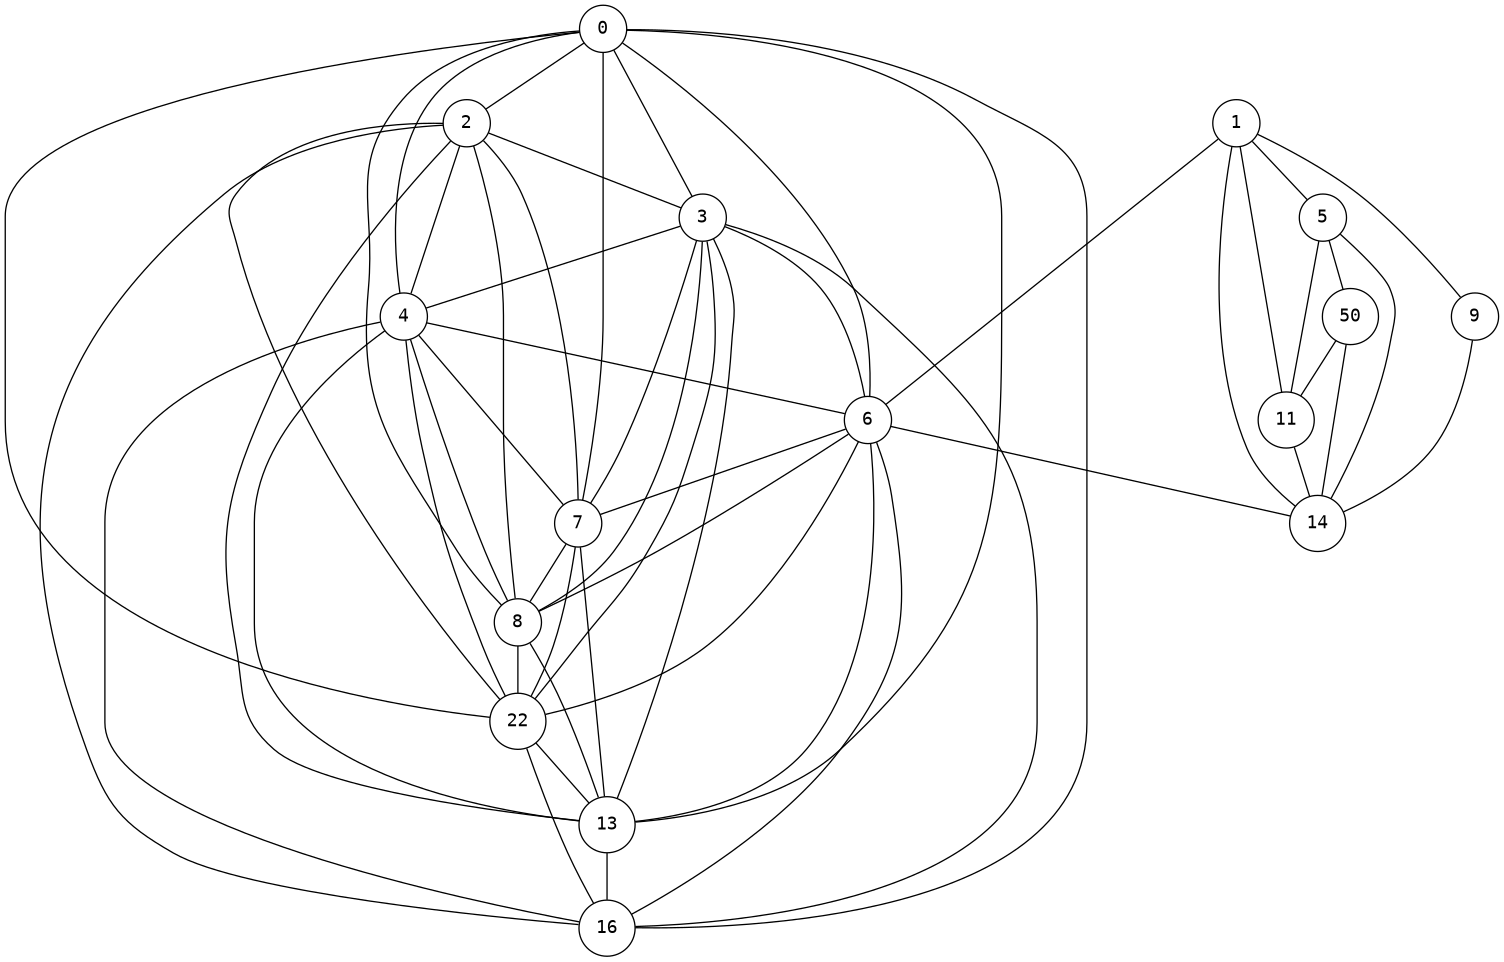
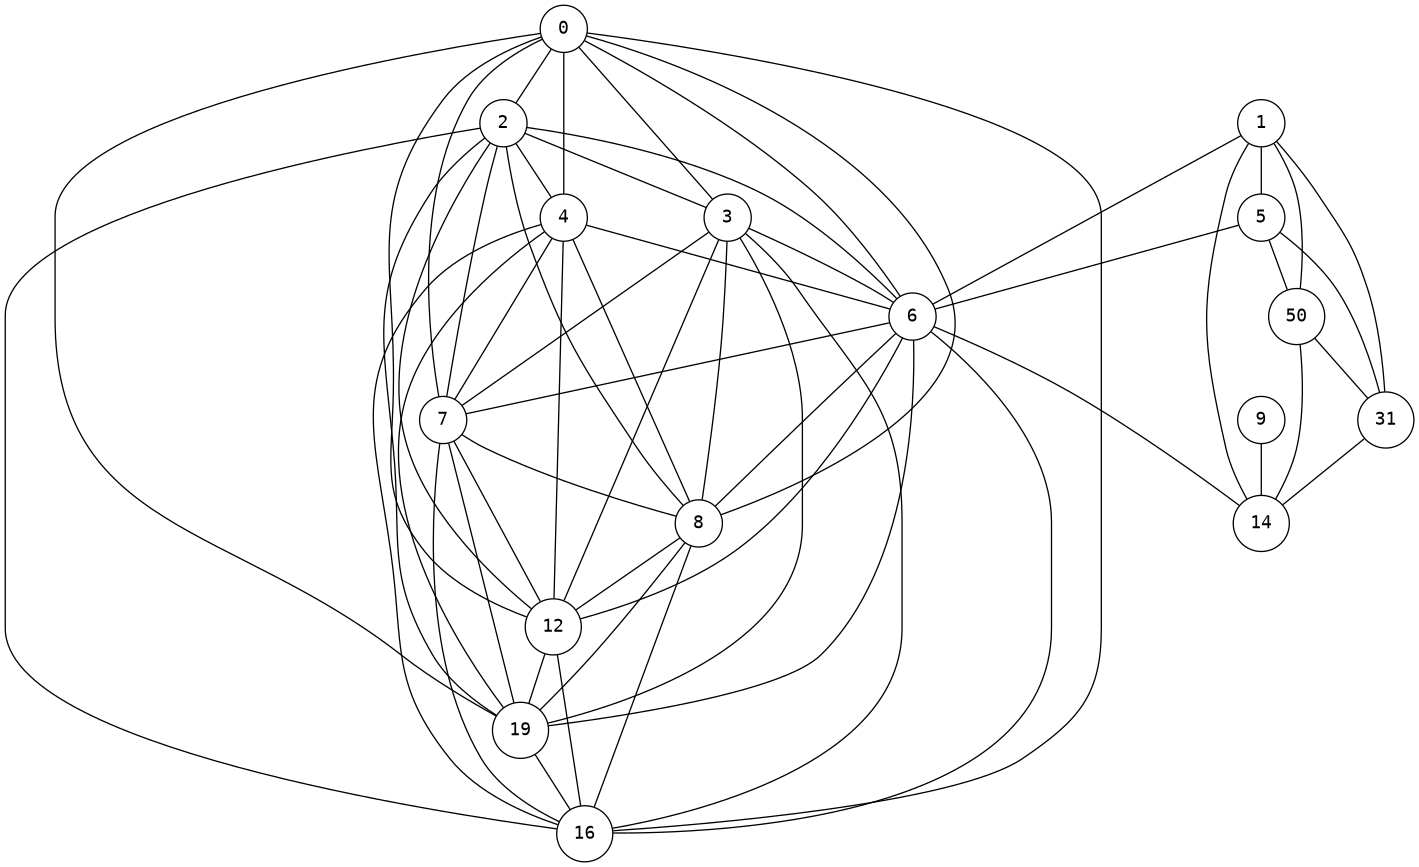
none -> (728, 178)
(1369, 203) -> (1300, 213)
(560, 265) -> none
(1386, 361) -> (1087, 267)
(1286, 420) -> (1386, 420)
none -> (444, 655)
none -> (643, 676)
(518, 721) -> (553, 627)
(607, 825) -> (521, 730)
